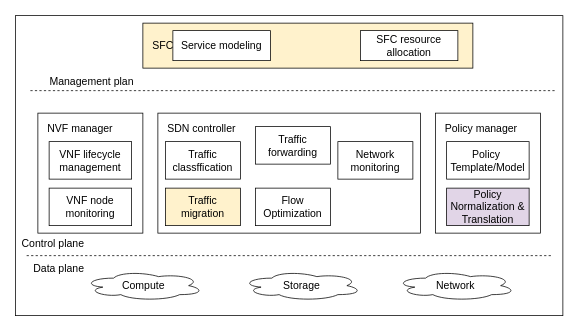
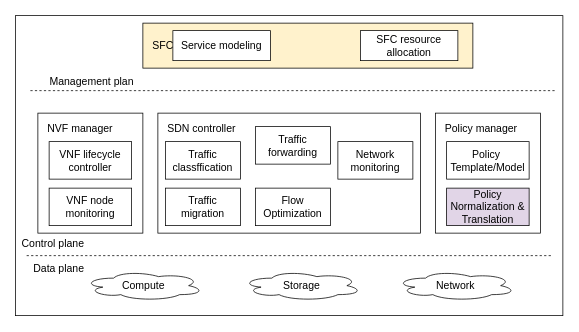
(90, 160) -> (90, 160)
(203, 207) -> (203, 207)
